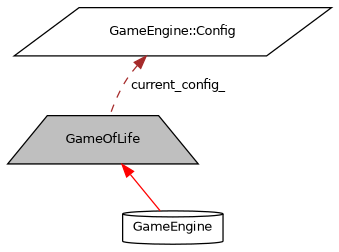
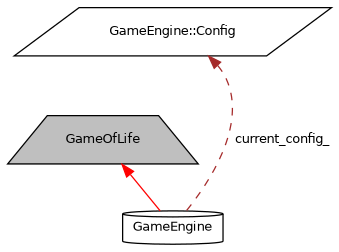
(121, 89) -> (226, 142)
